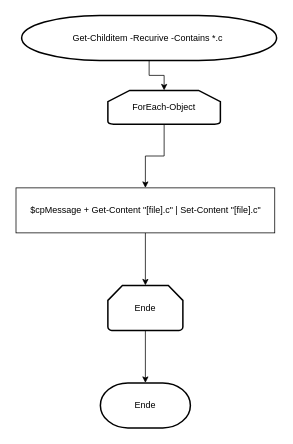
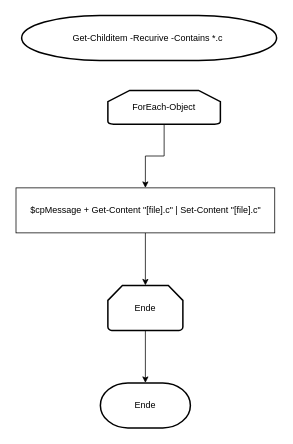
(160, 75) -> none
